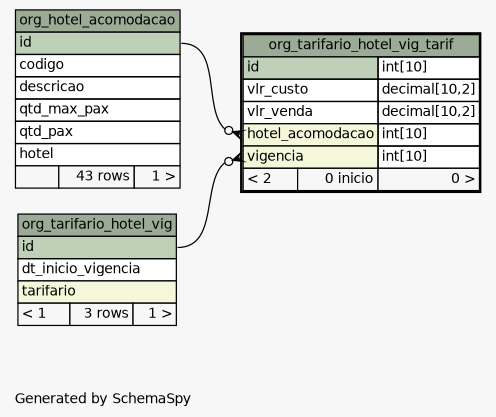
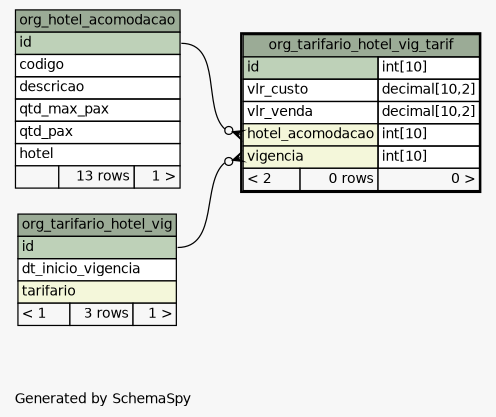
(103, 176) -> (103, 176)
(350, 179) -> (351, 179)
